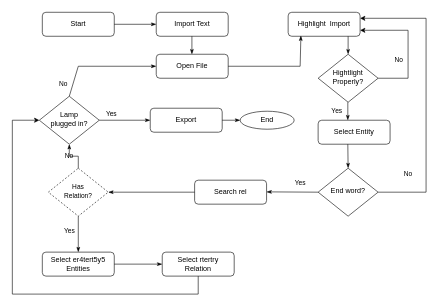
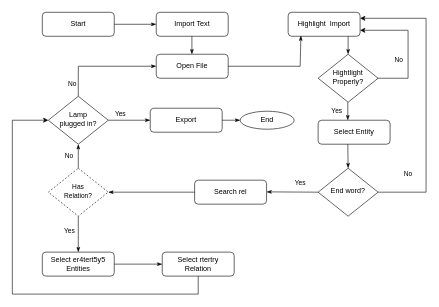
(69, 120) -> (78, 120)
